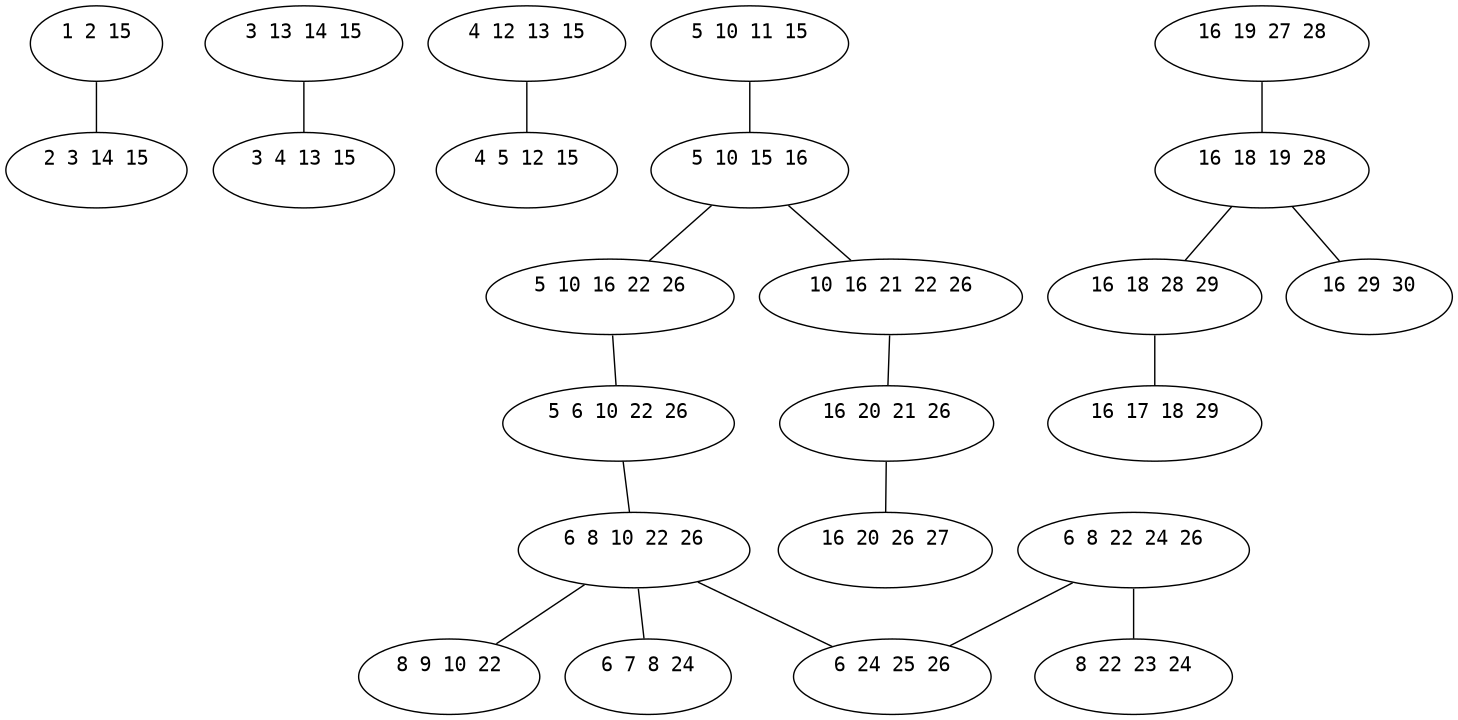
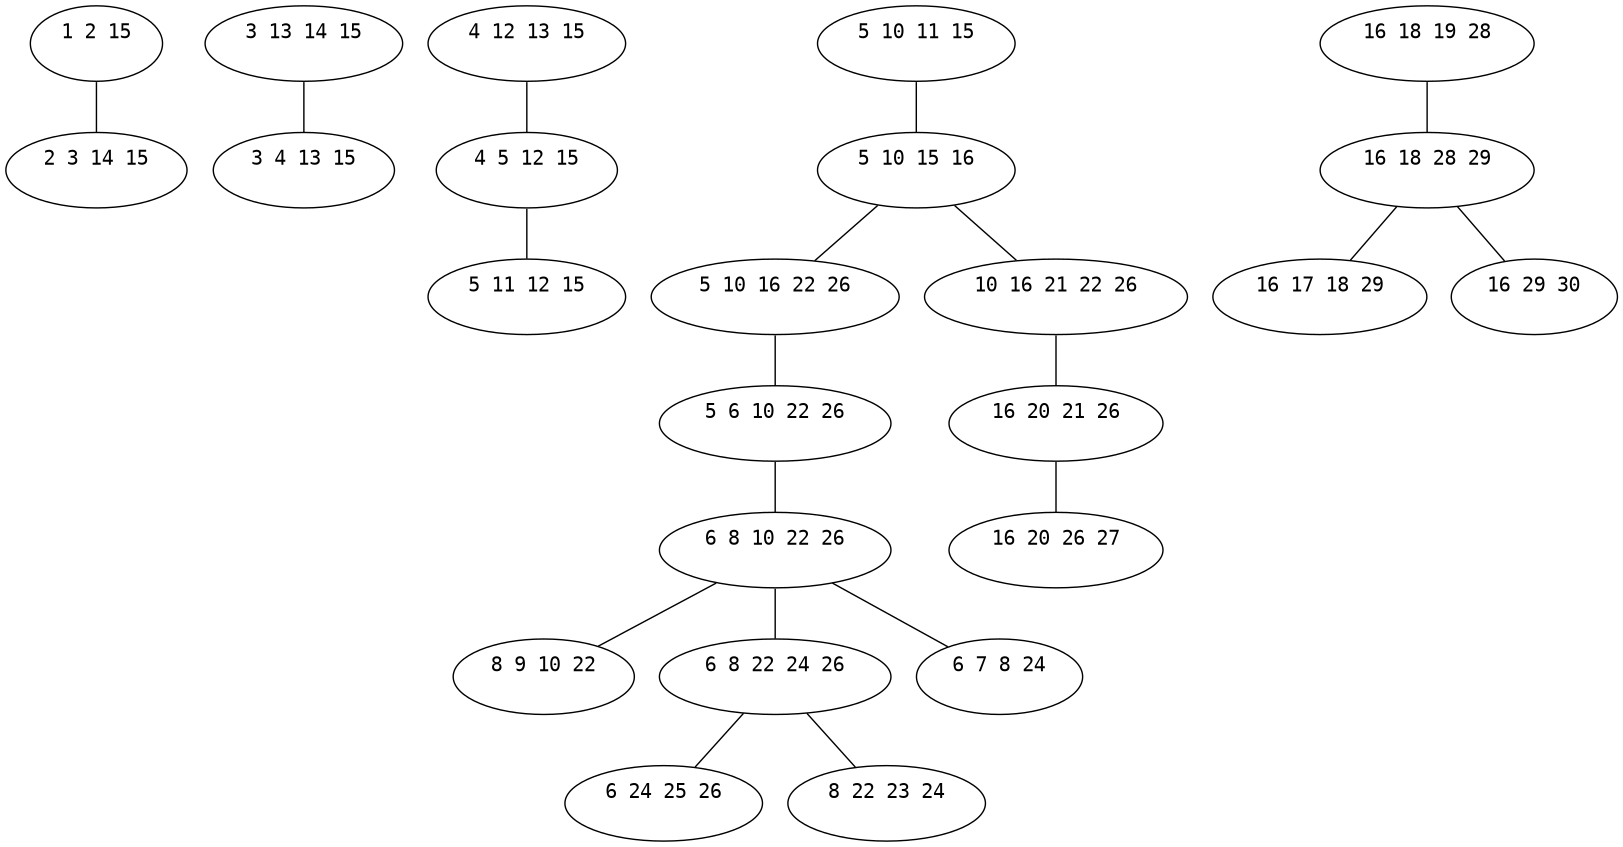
(1262, 44) -> none
(1316, 234) -> (1481, 234)
none -> (527, 297)
(765, 614) -> (775, 614)
